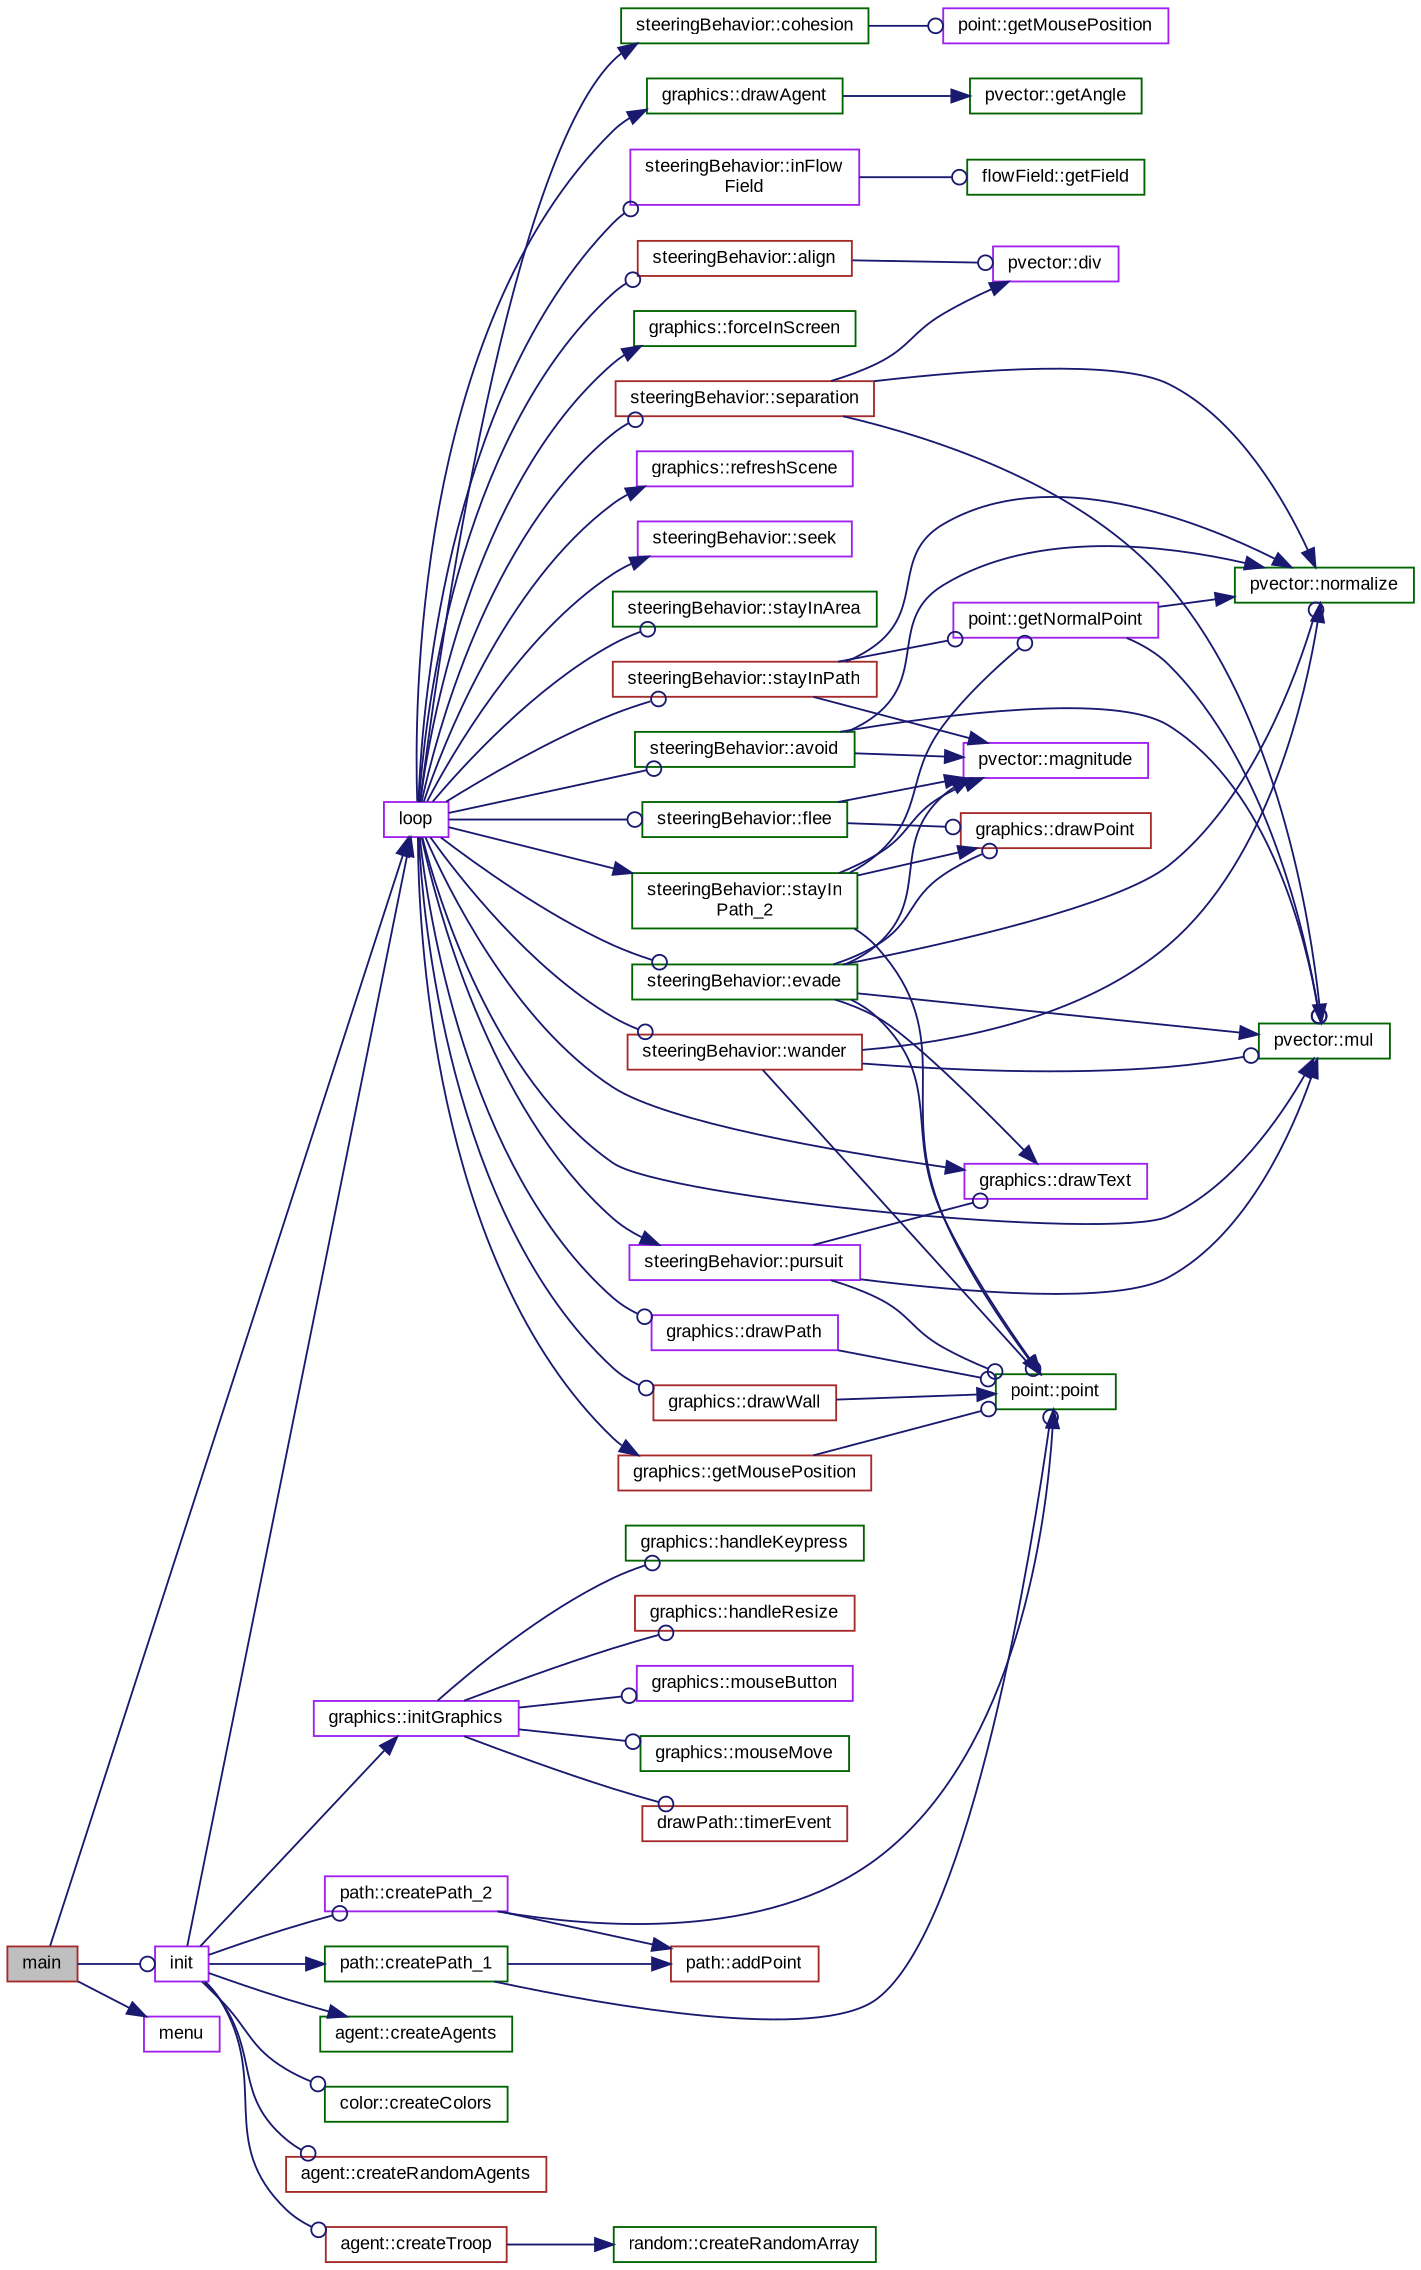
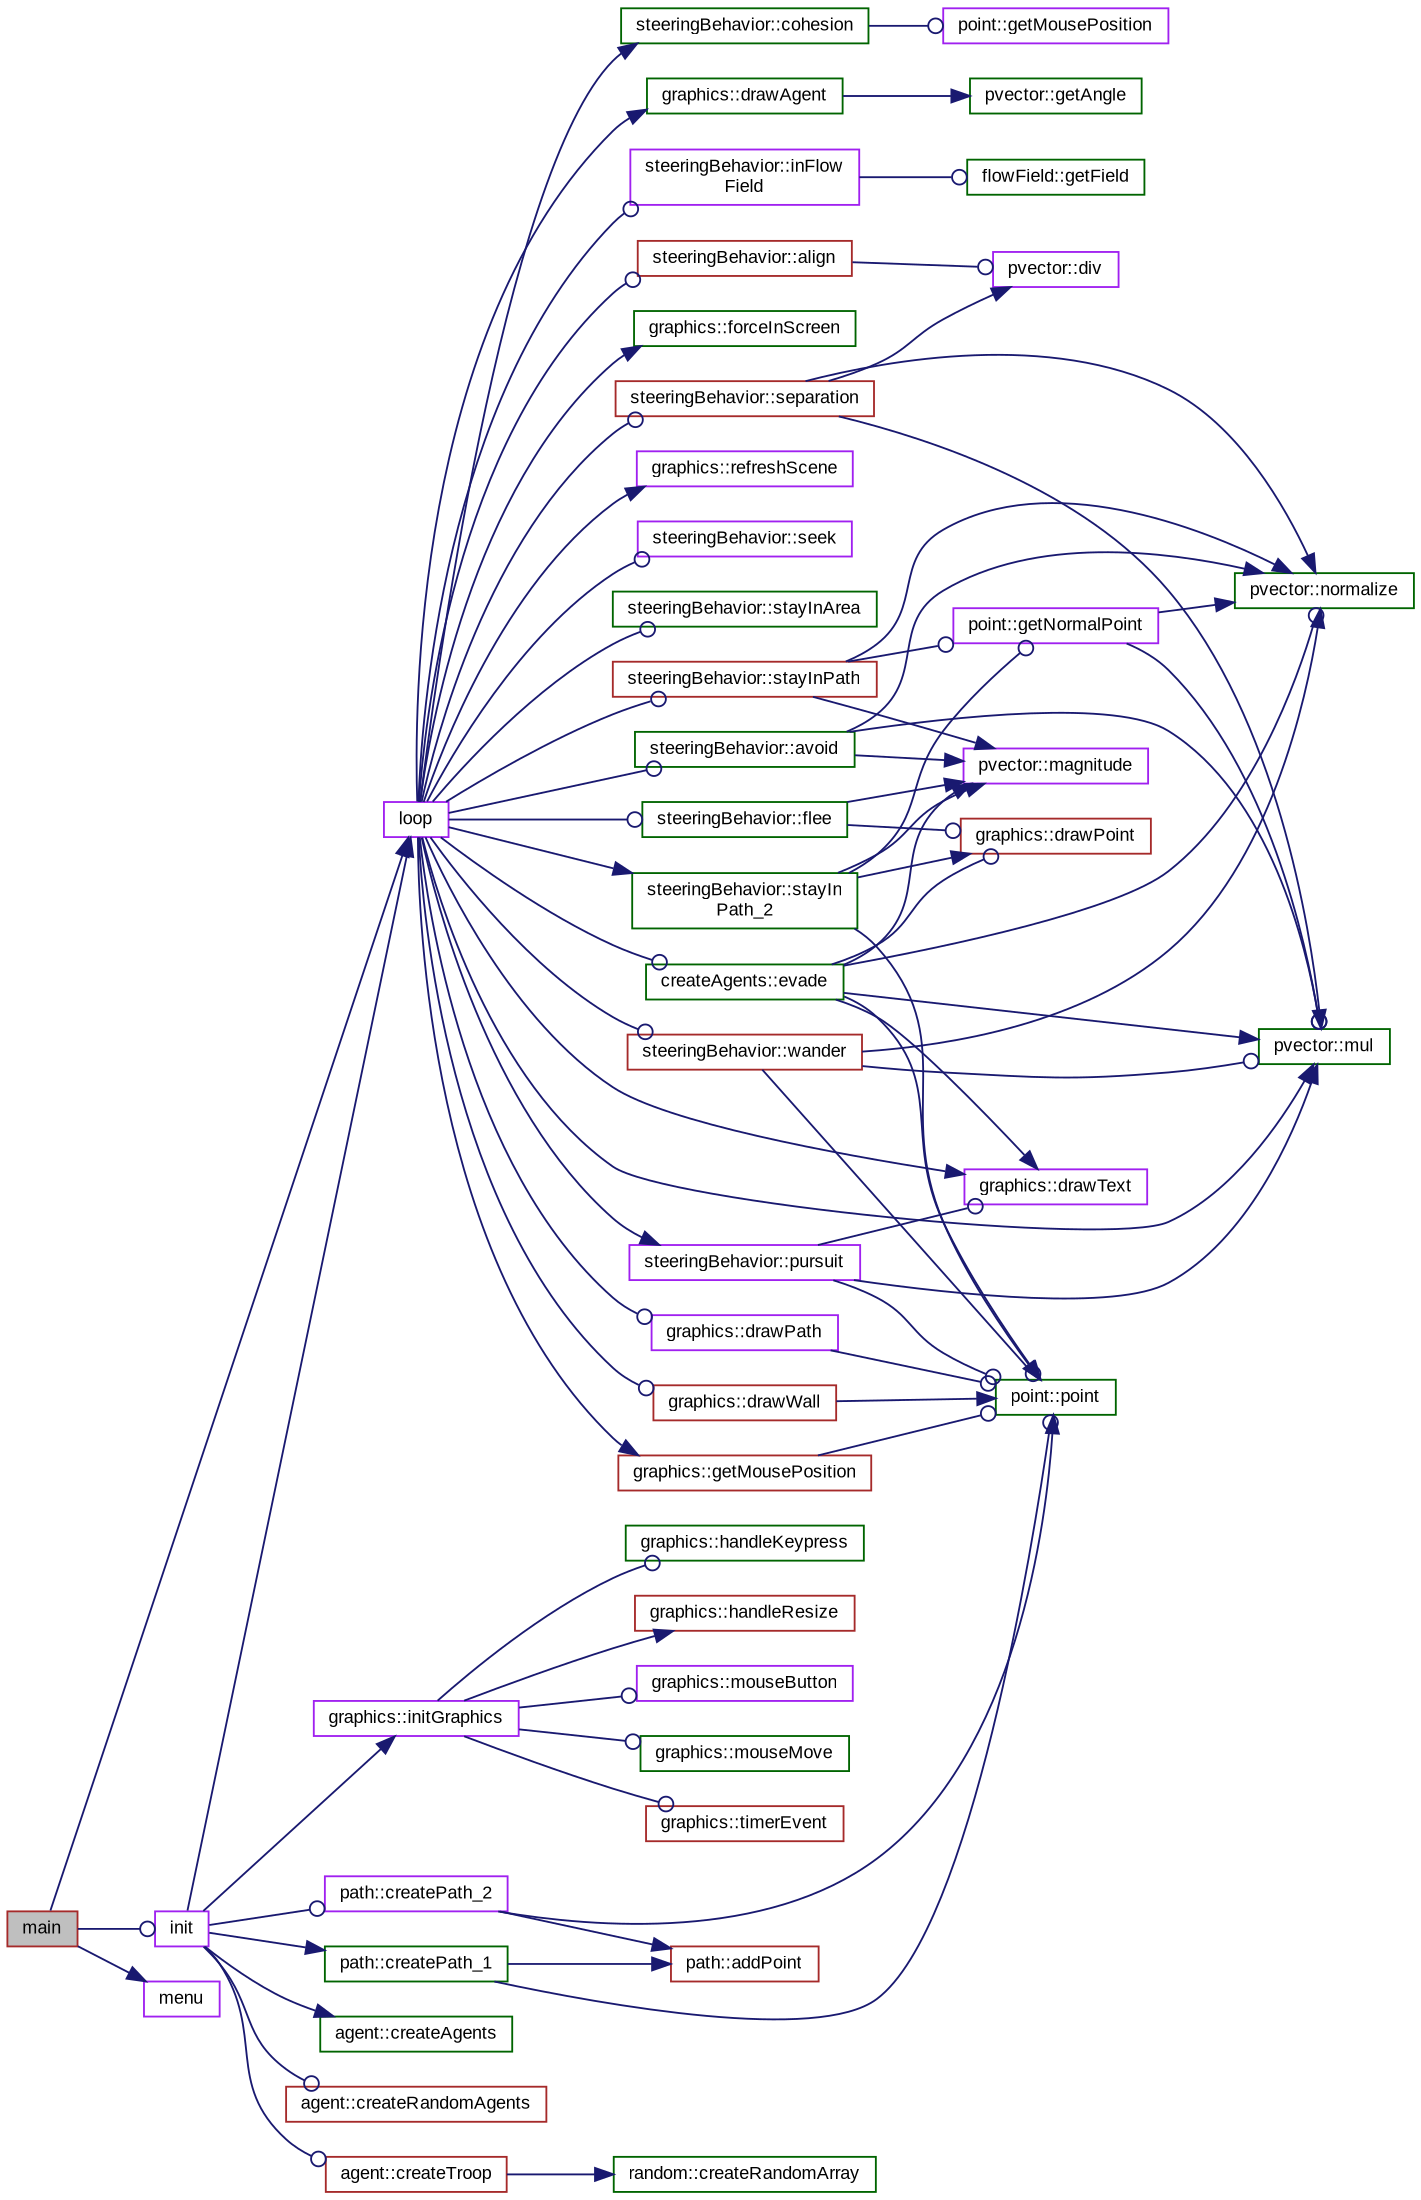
(513, 669) -> (515, 667)
(745, 982) -> (745, 982)
(561, 1666) -> (559, 1666)
(745, 1824) -> (745, 1824)
(416, 2104) -> none
